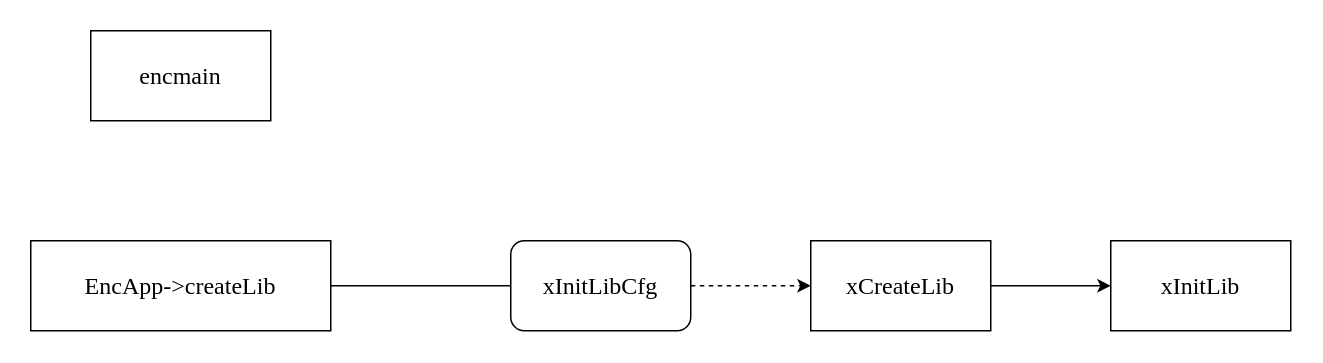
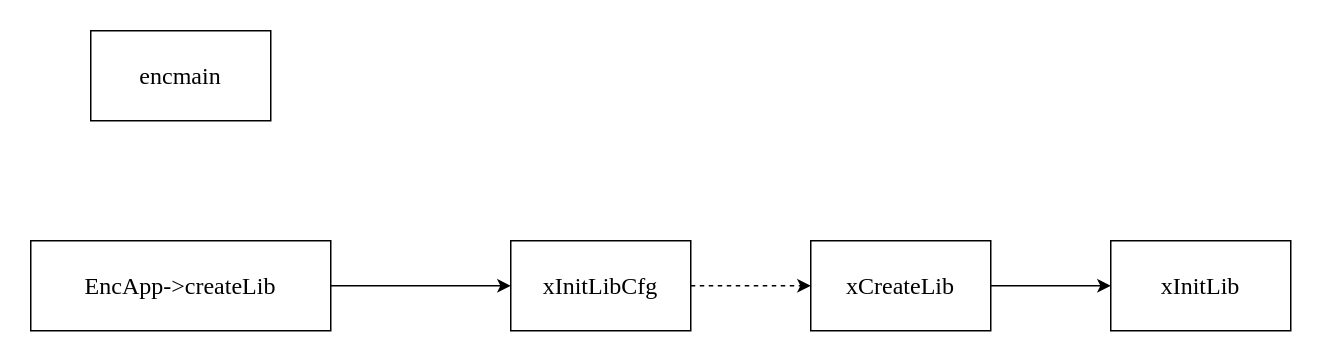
(503, 286) -> (499, 286)
(601, 286) -> (601, 286)
